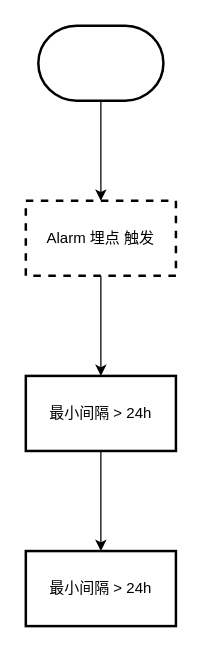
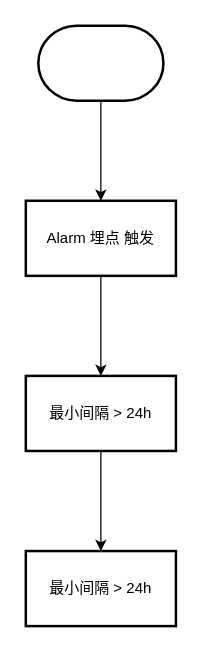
(101, 238) -> (101, 238)
